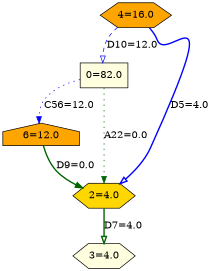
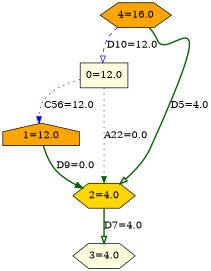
(104, 75) -> (104, 75)
(175, 91) -> (175, 91)
(41, 136) -> (41, 136)
